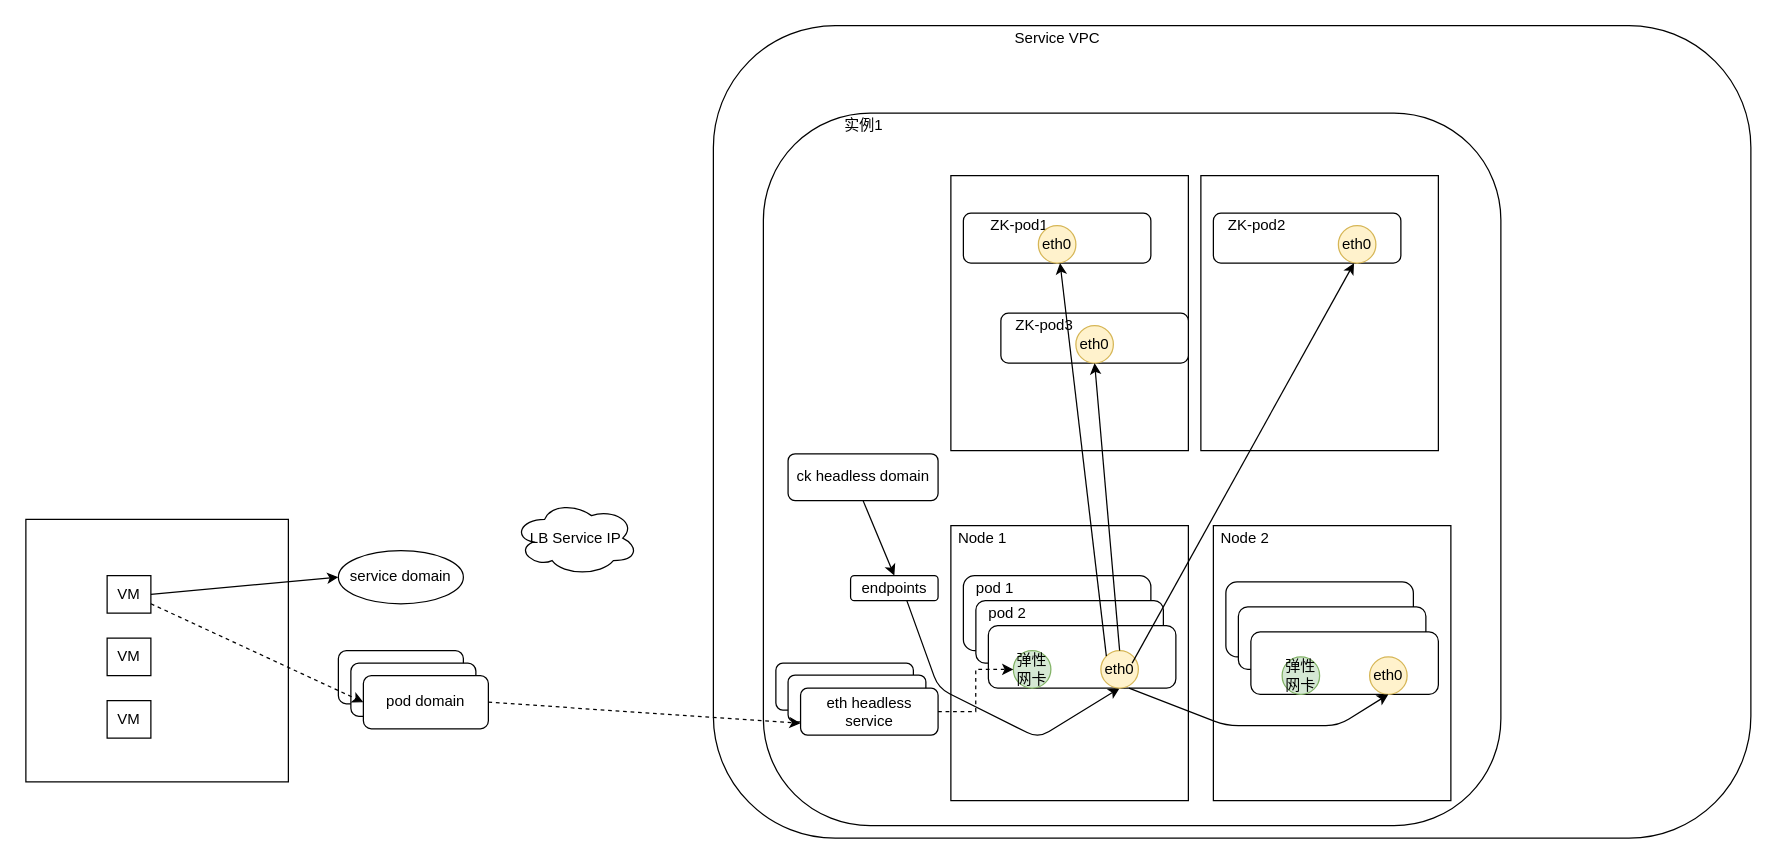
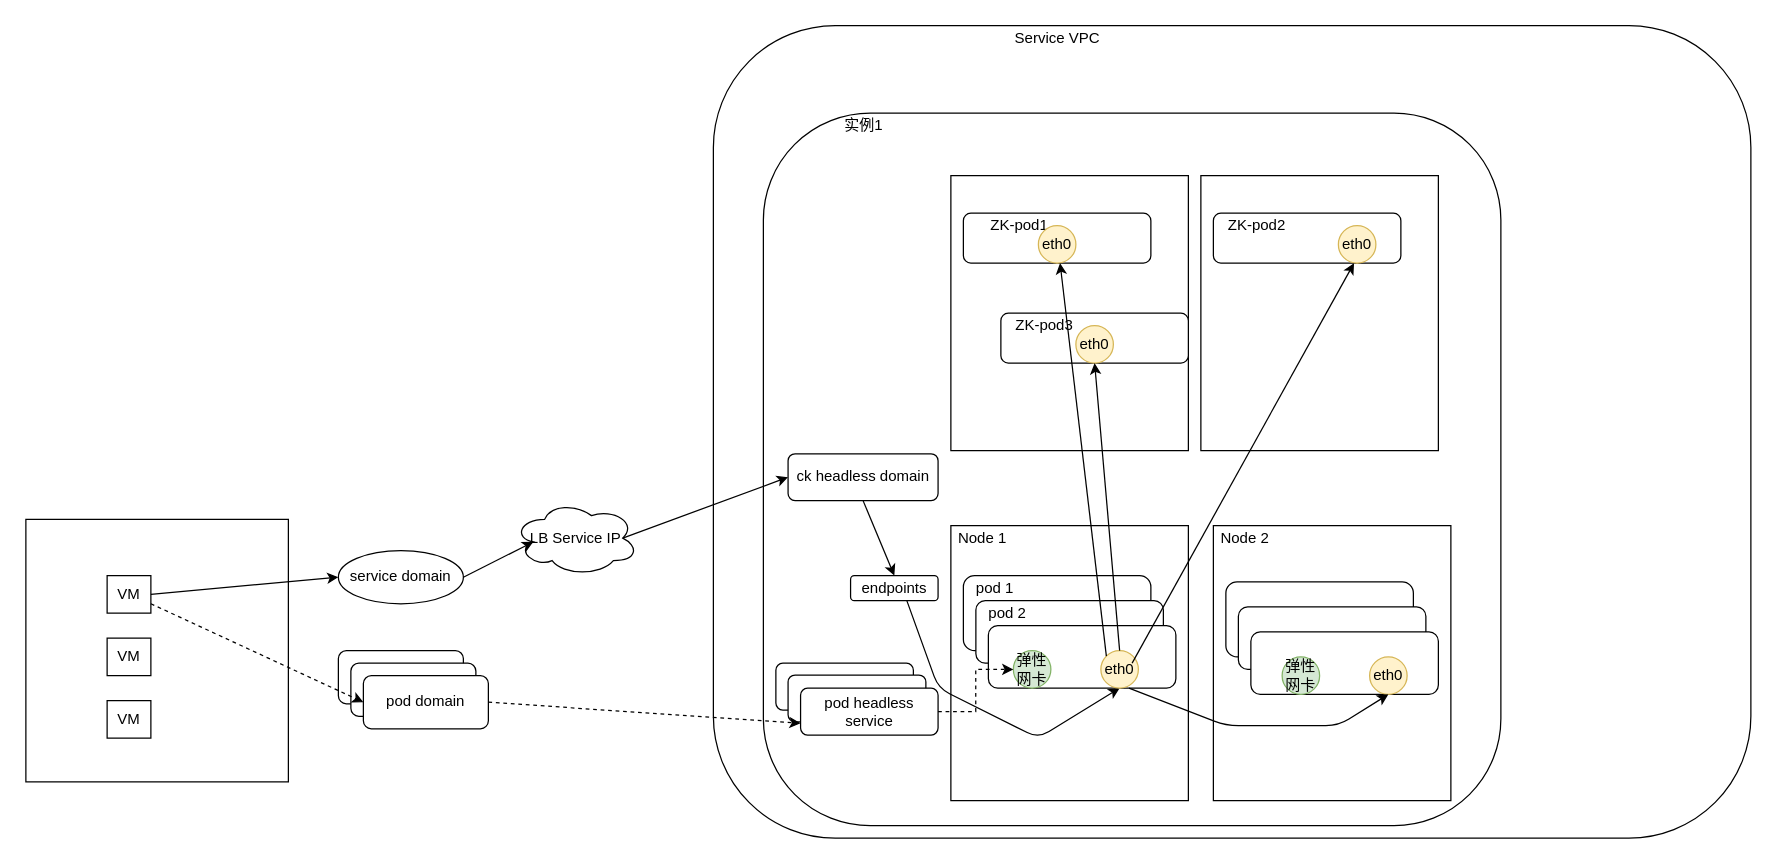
none -> (701, 509)
none -> (495, 561)
(869, 712) -> (869, 712)
